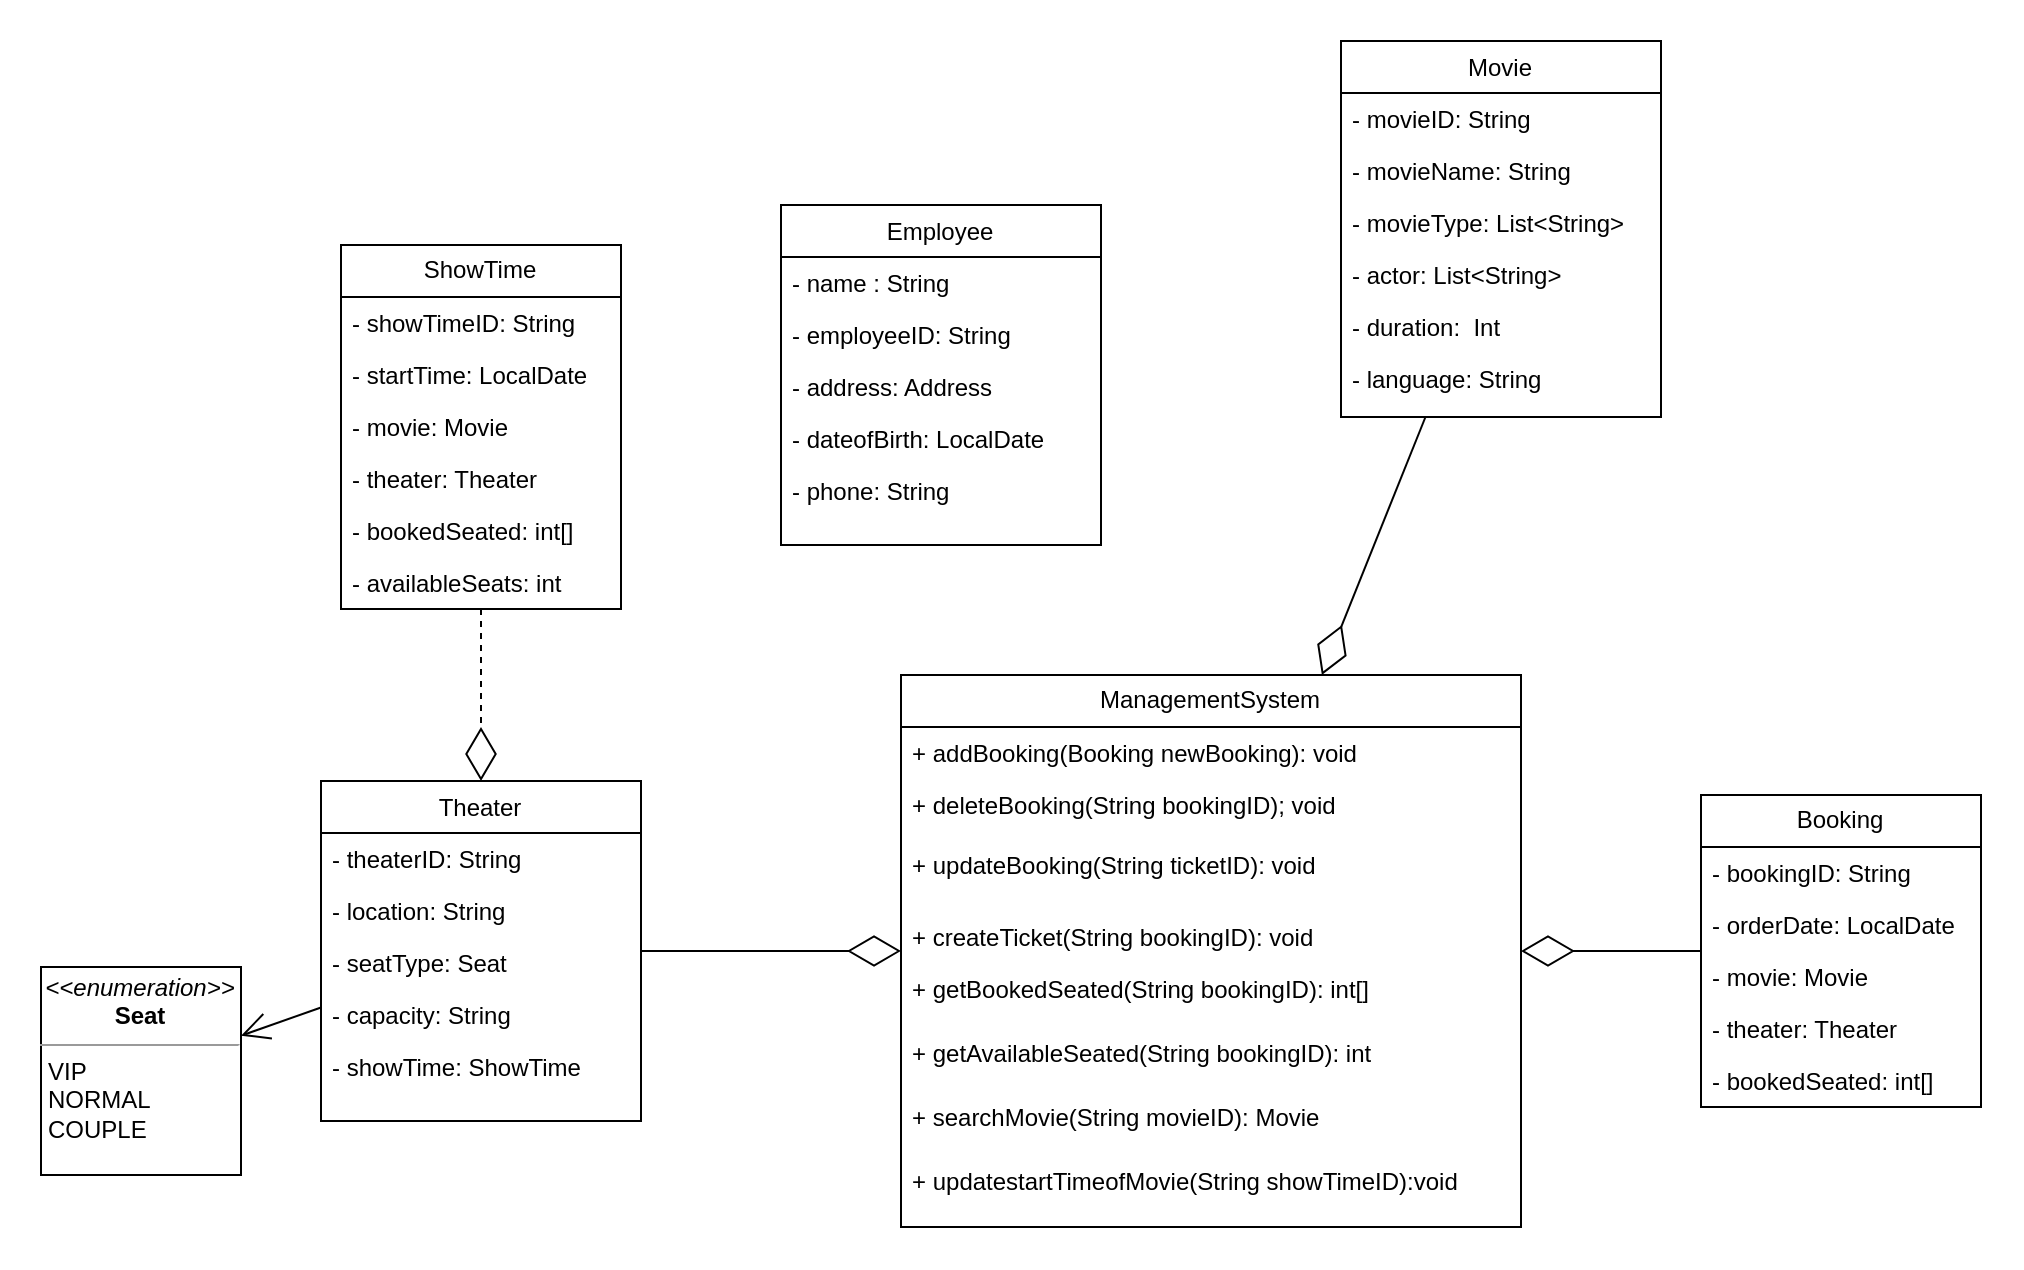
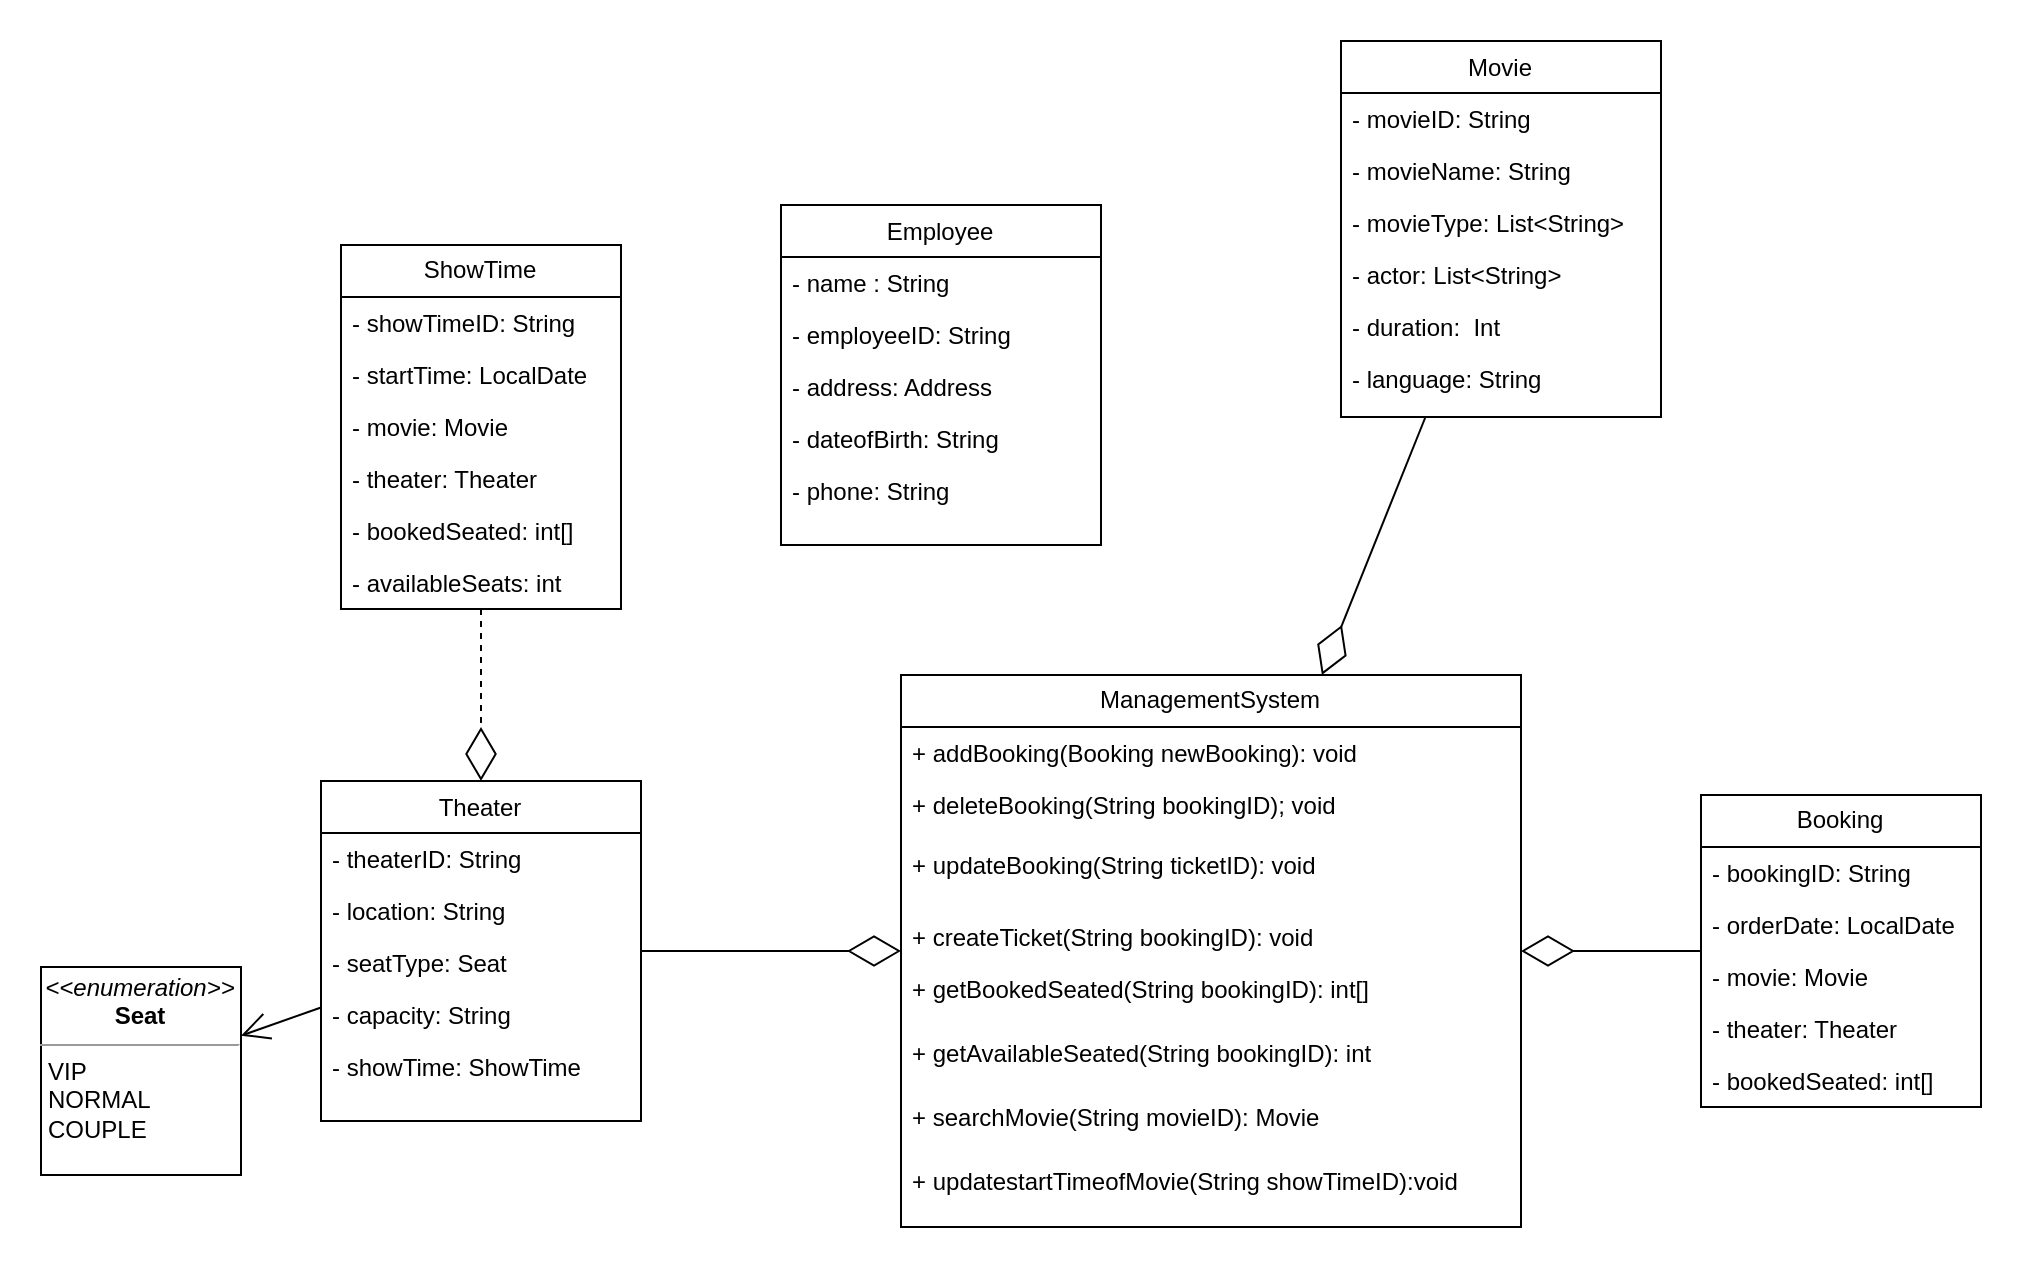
(938, 440) -> (918, 440)
